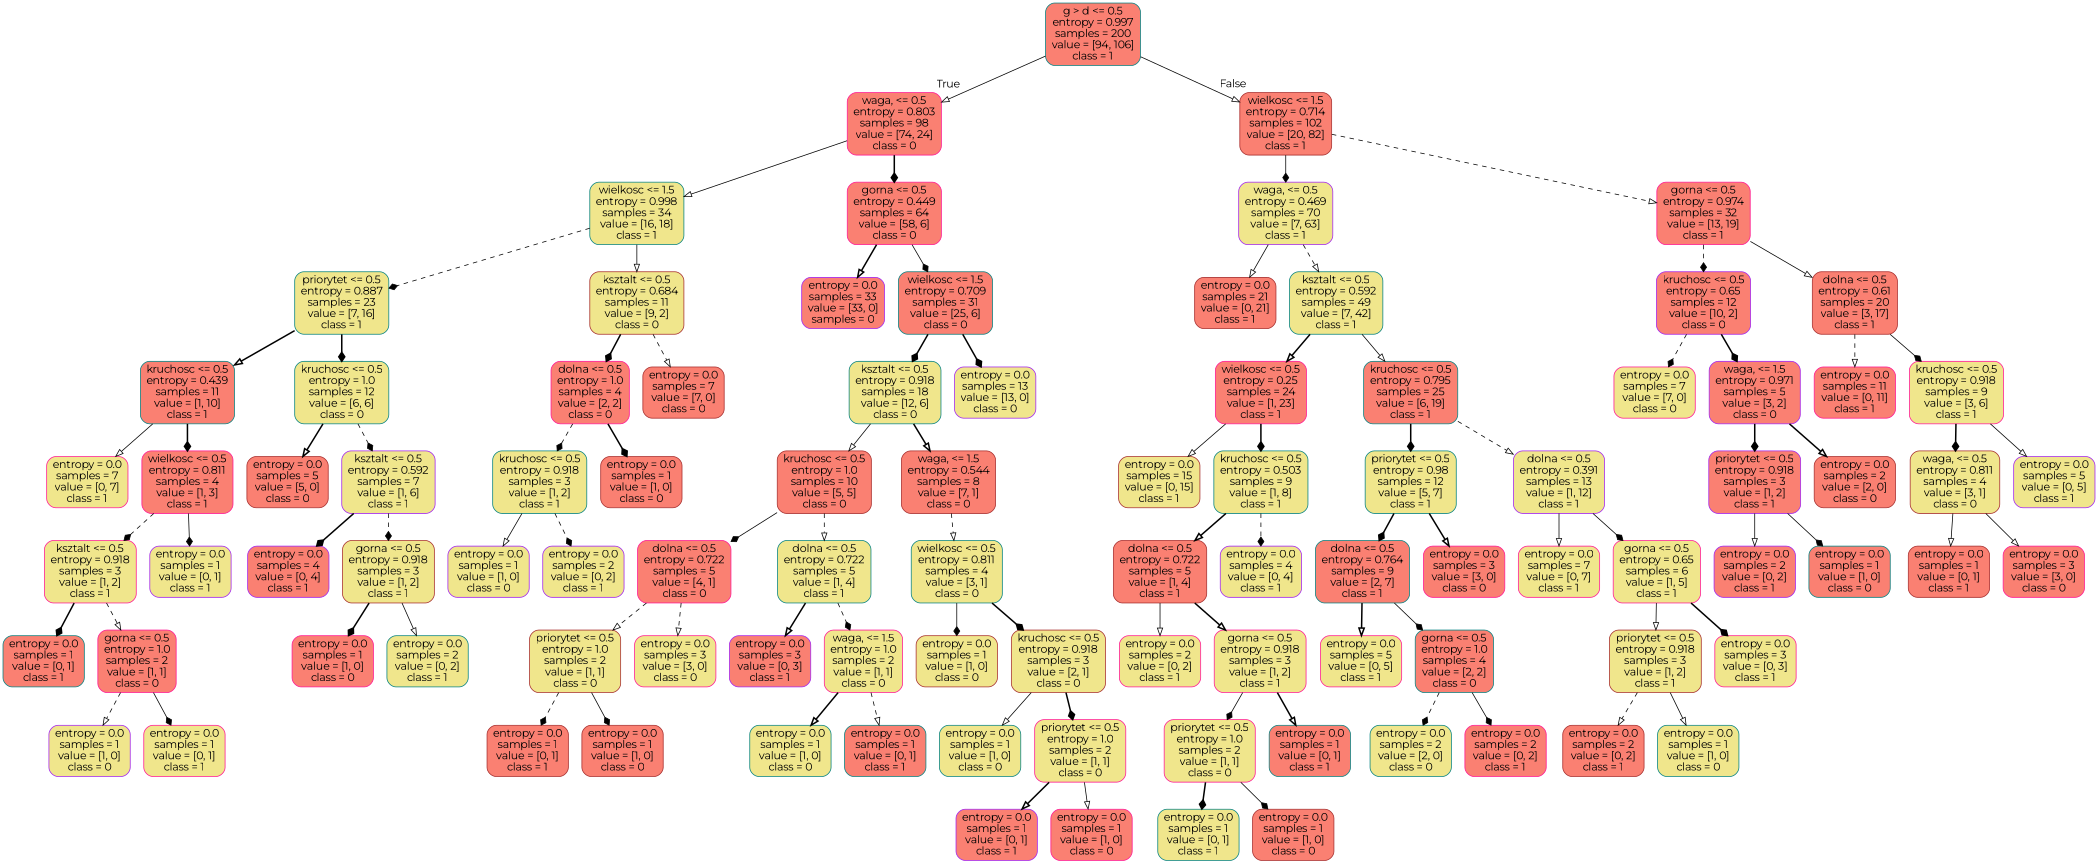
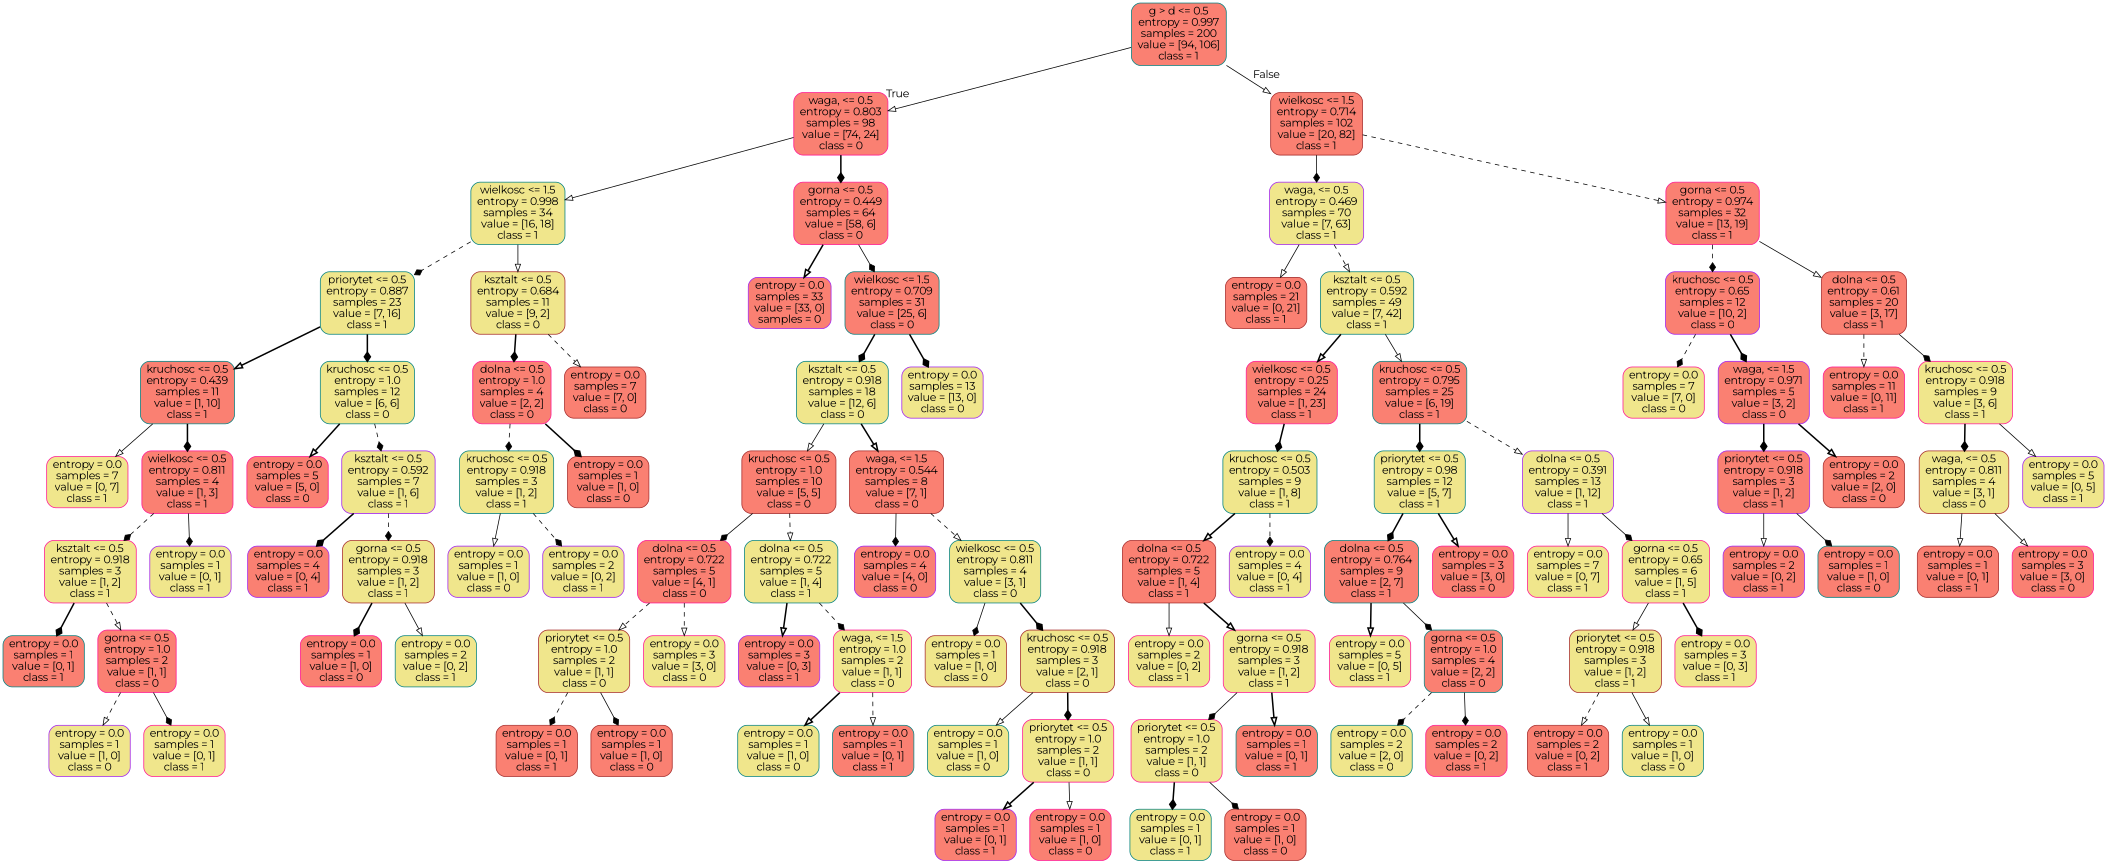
(288, 482) -> (288, 482)
(1159, 482) -> none
none -> (895, 572)
